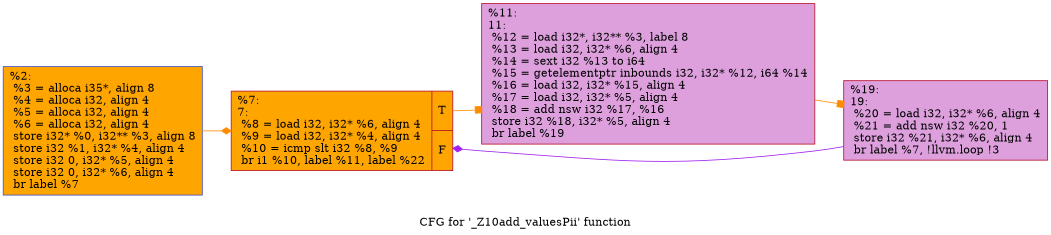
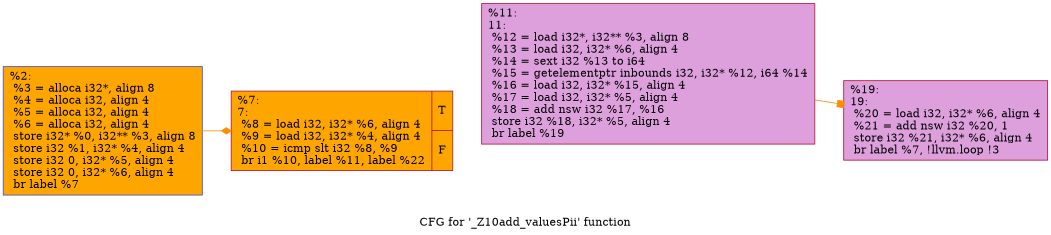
(588, 37) -> (589, 37)
(82, 88) -> (82, 88)
(463, 111) -> none
(653, 161) -> none
